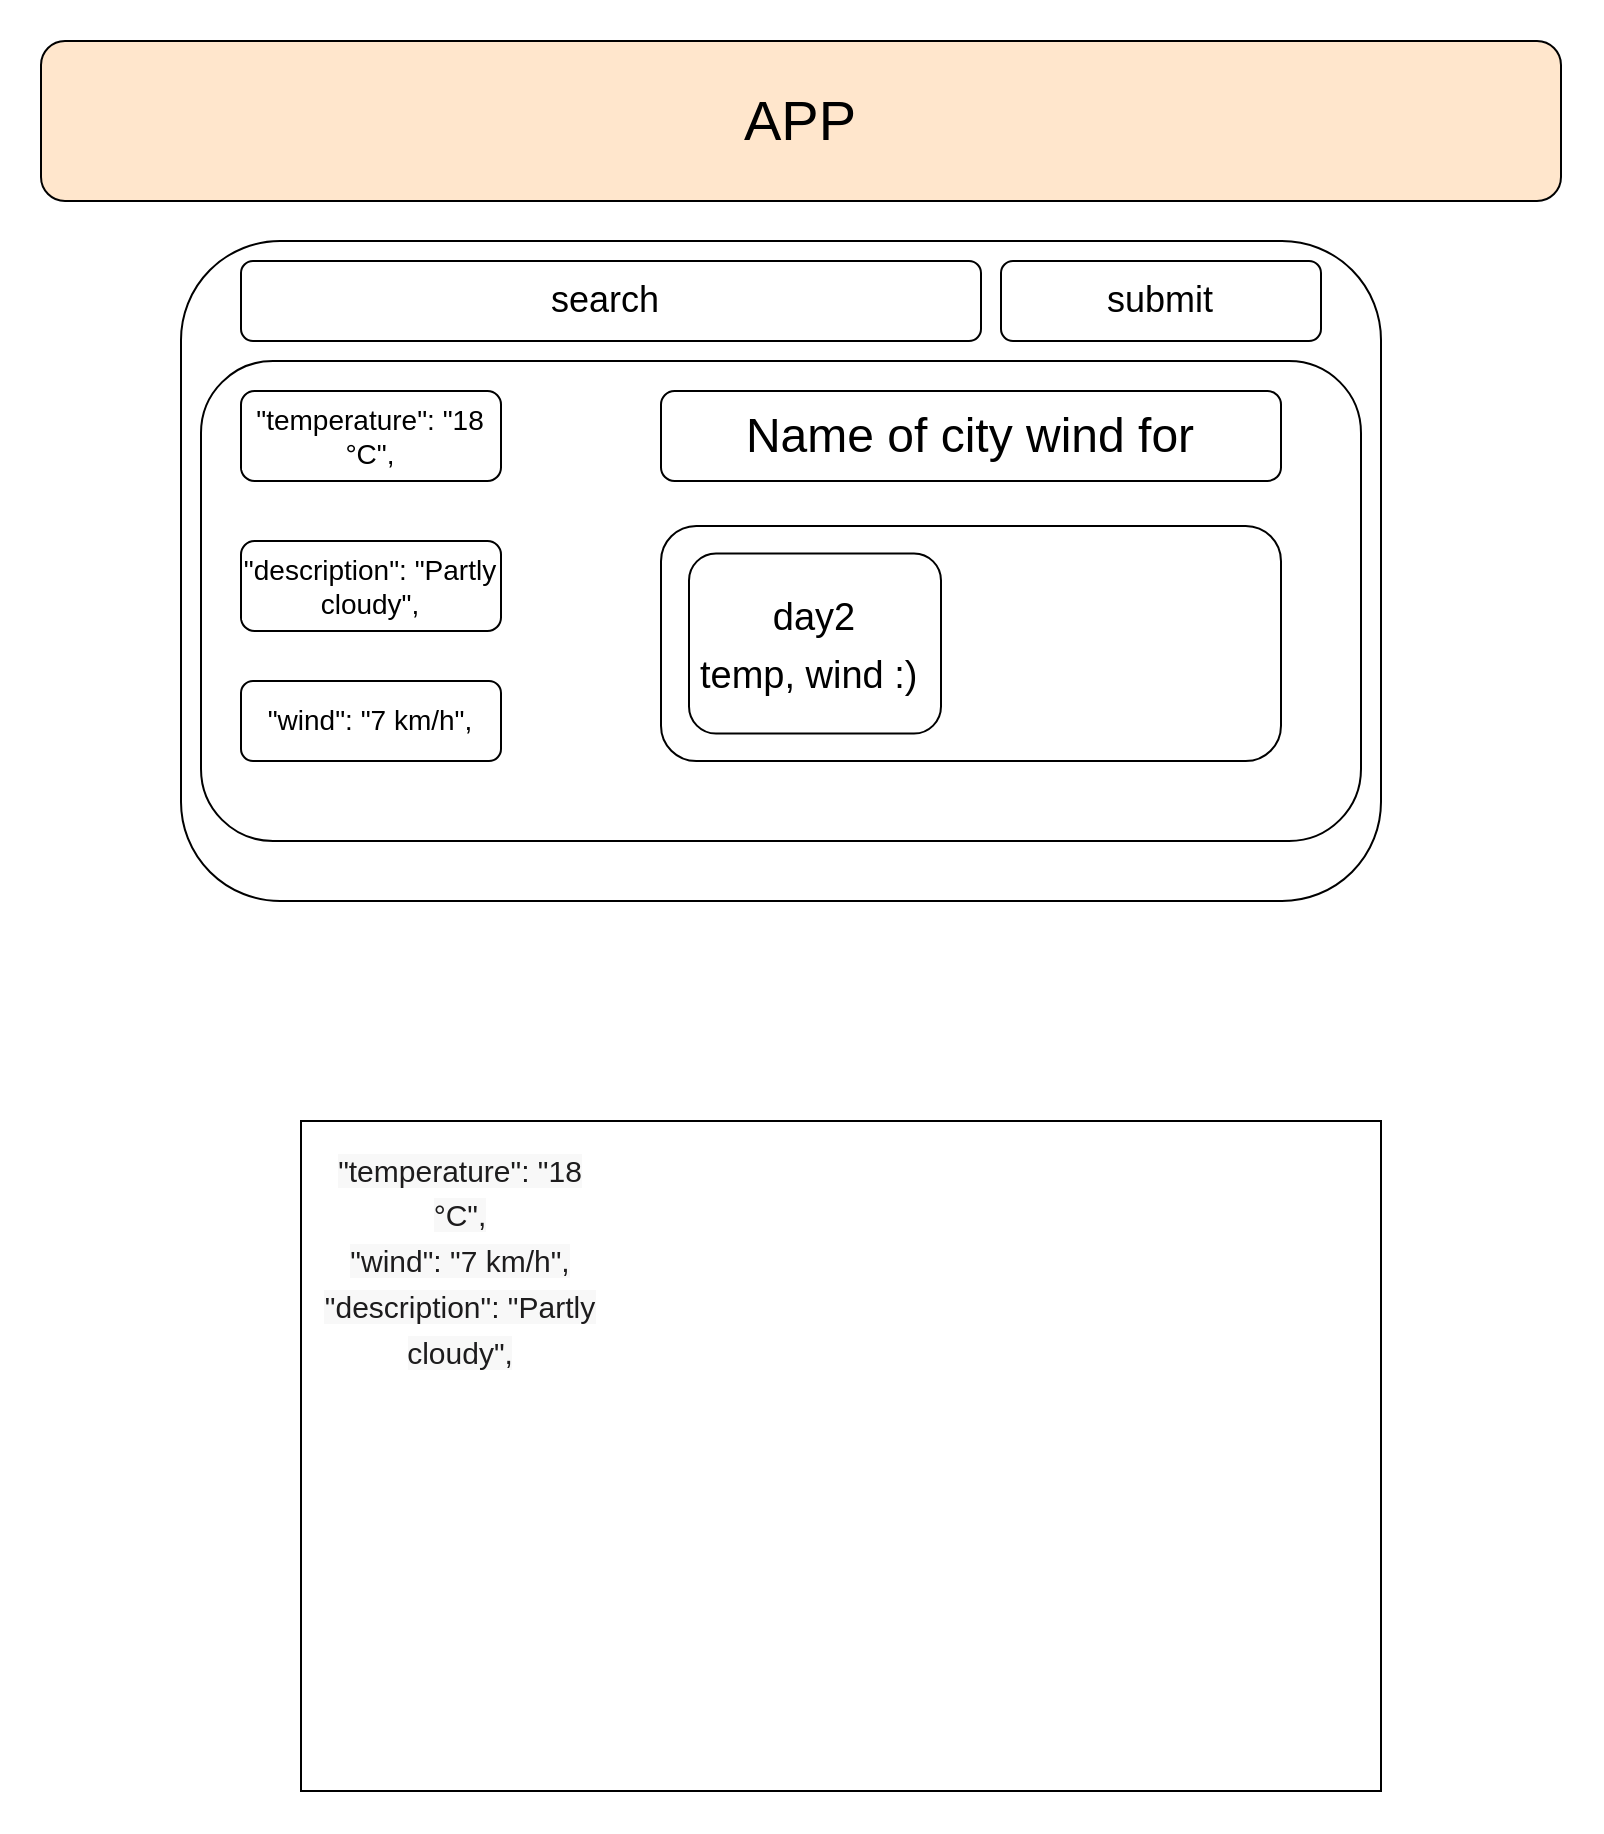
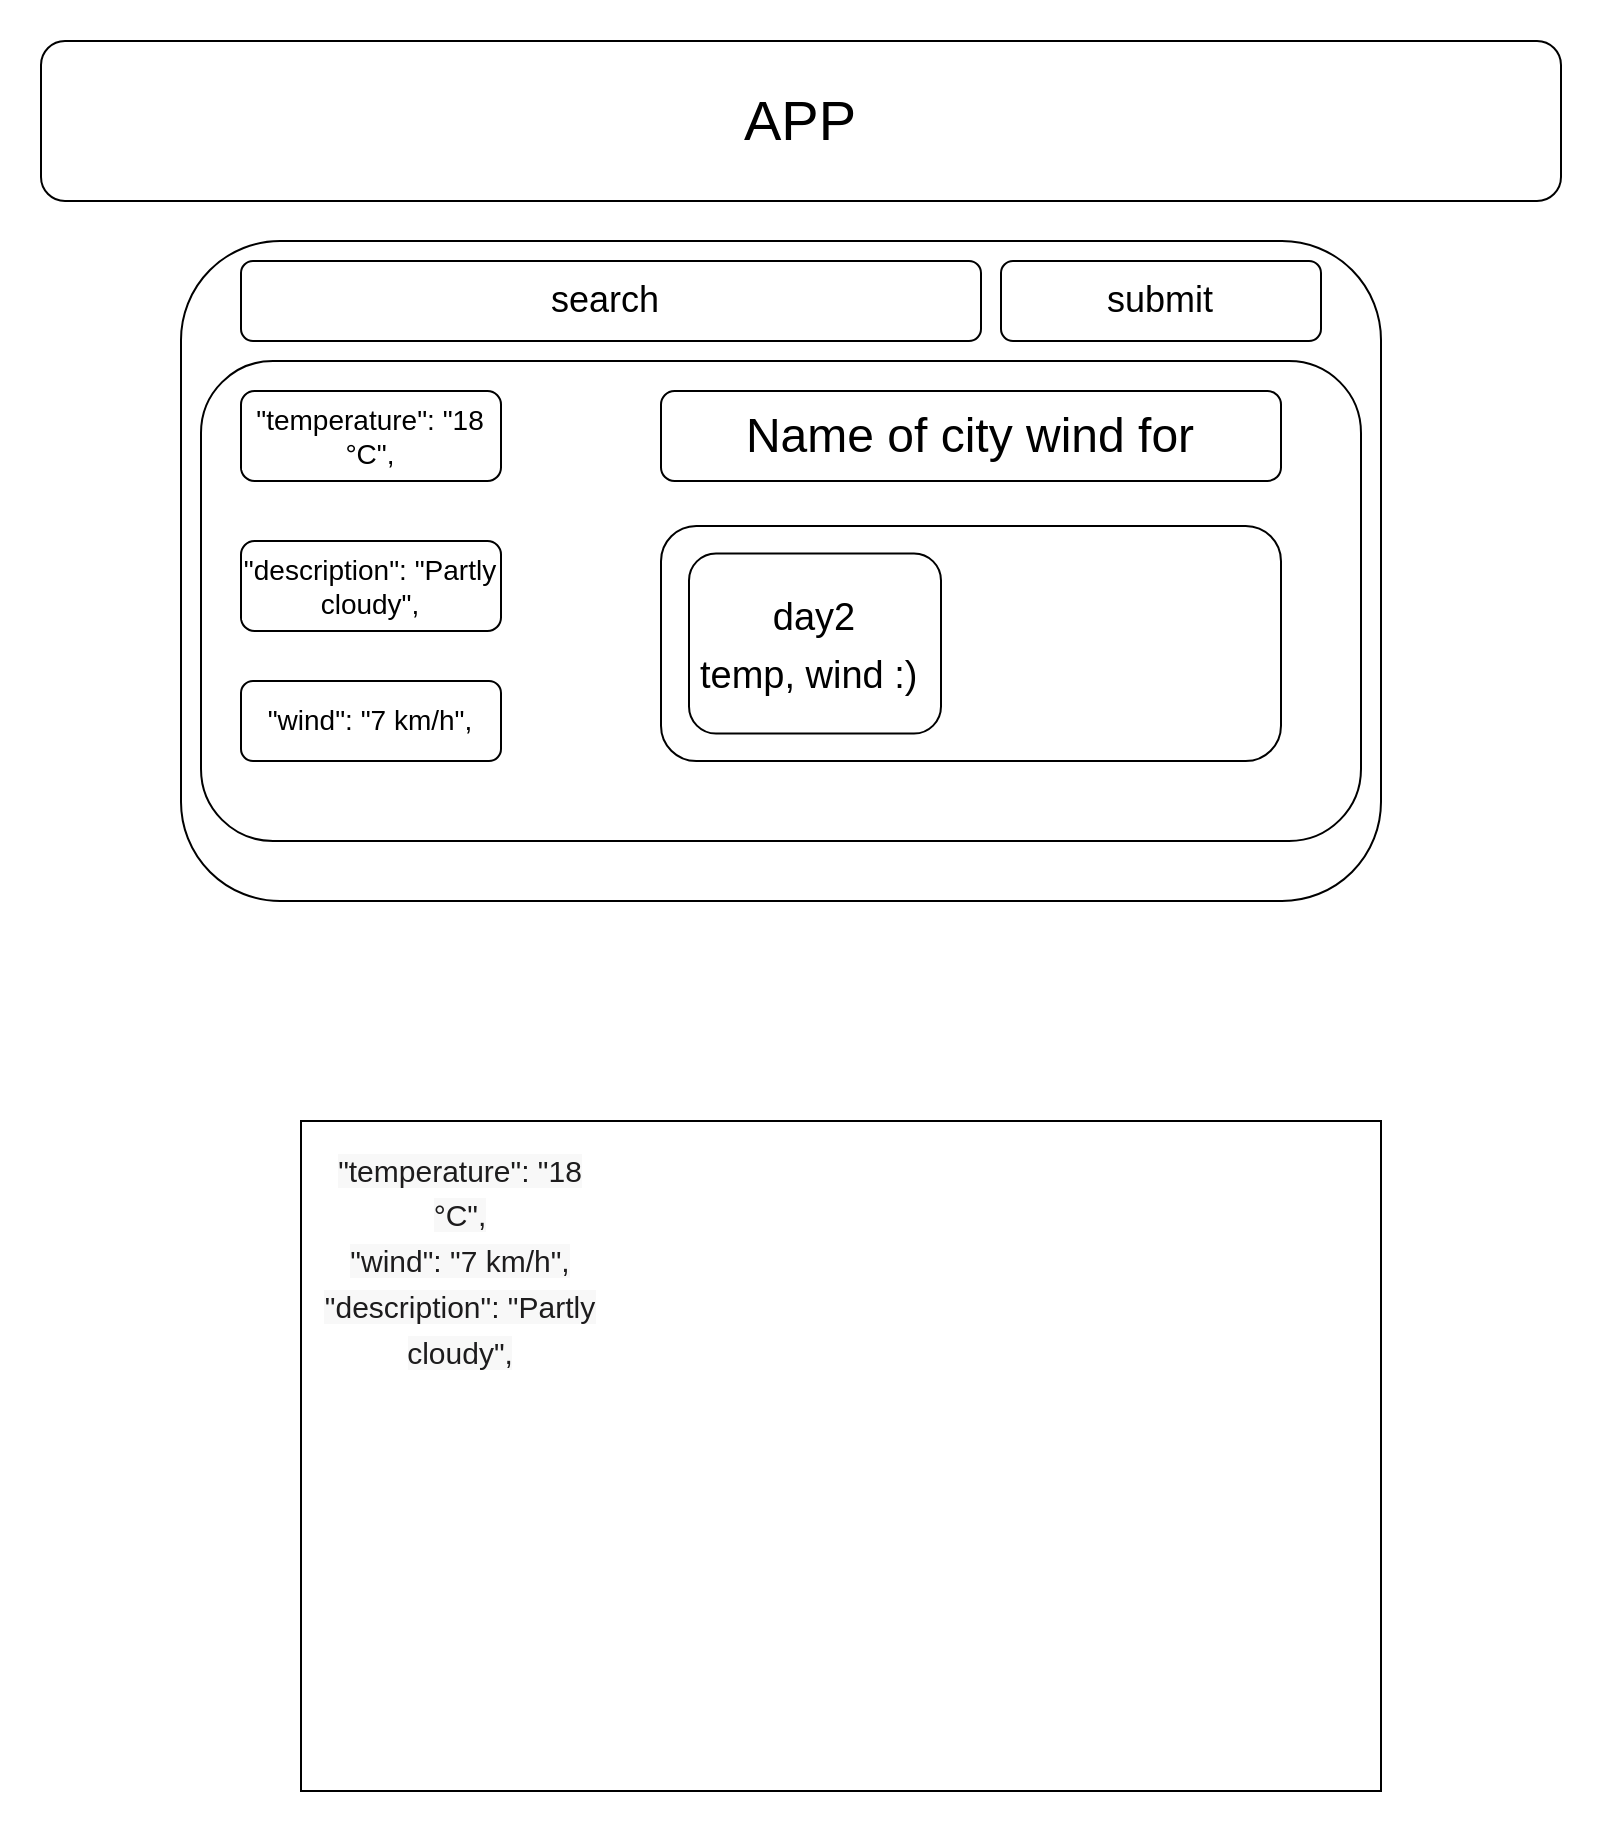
(801, 121) -> (801, 121)
